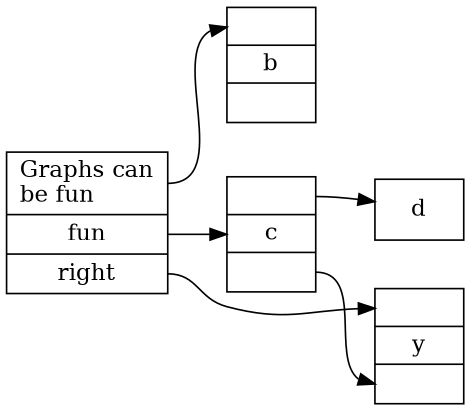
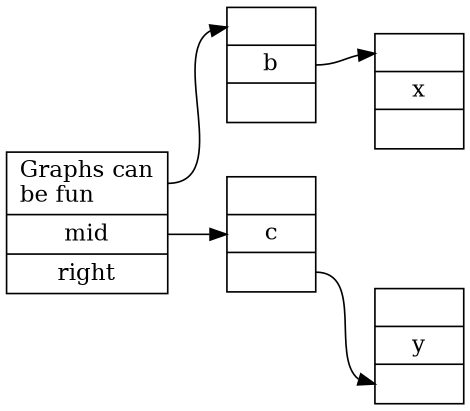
none -> (419, 91)
(419, 210) -> none
(87, 234) -> (87, 234)
(258, 313) -> none
